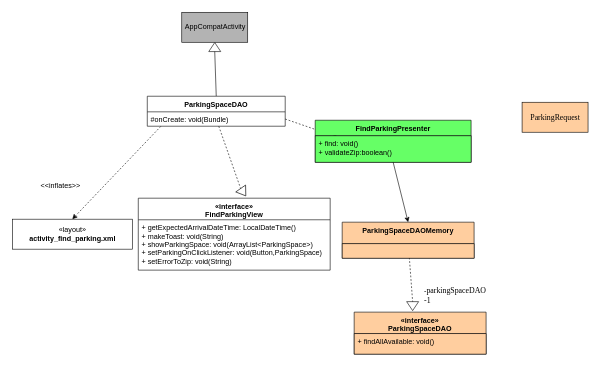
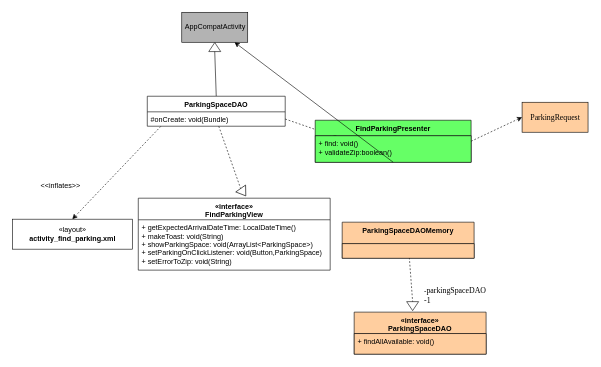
none -> (491, 132)
(401, 191) -> (314, 103)
